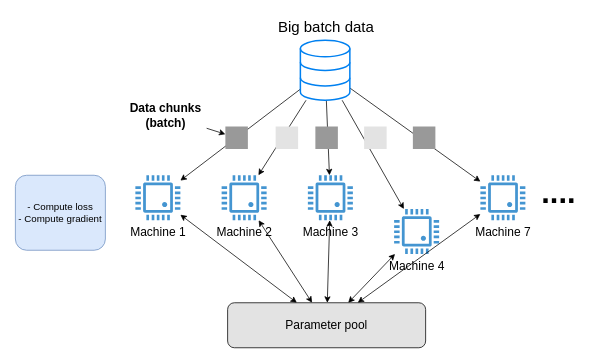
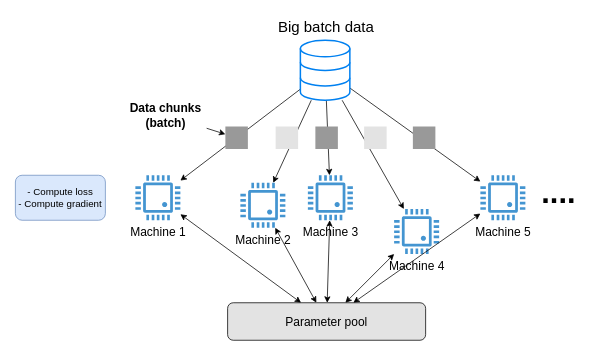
(244, 198) -> (263, 205)
(60, 213) -> (60, 198)
(503, 233) -> (503, 233)
(327, 325) -> (327, 321)
